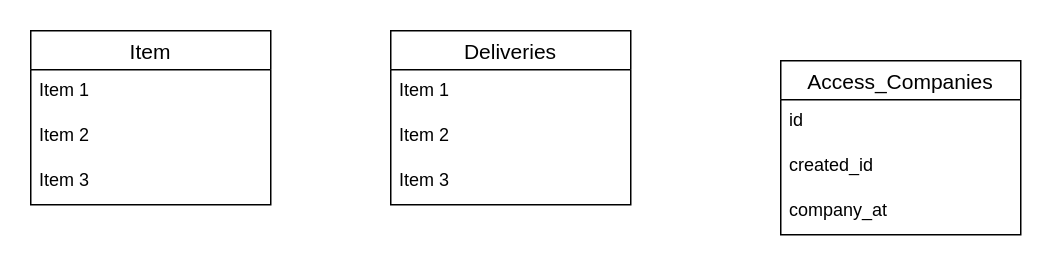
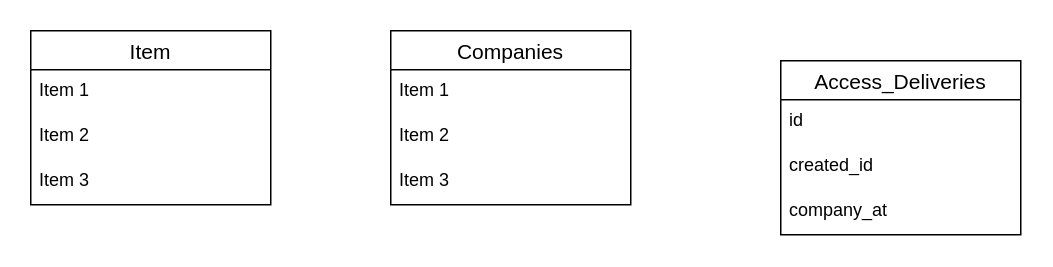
(510, 52) -> (510, 52)
(900, 82) -> (900, 82)
